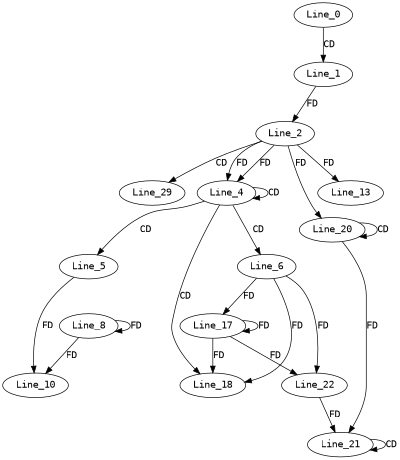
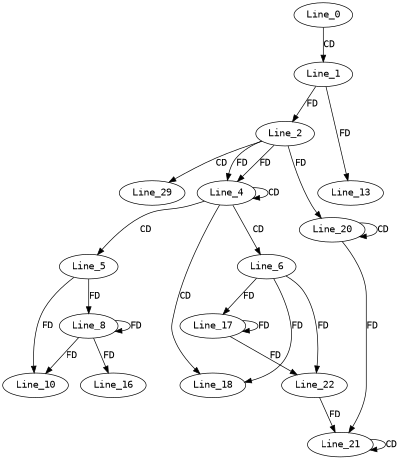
(315, 161) -> (336, 130)
none -> (89, 293)
(213, 352) -> none
none -> (113, 385)
